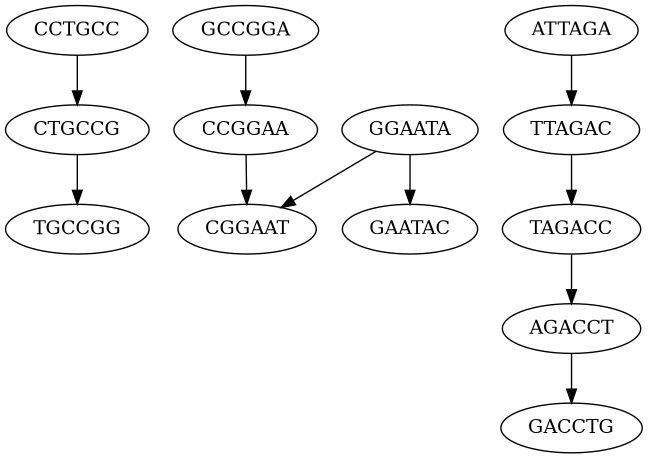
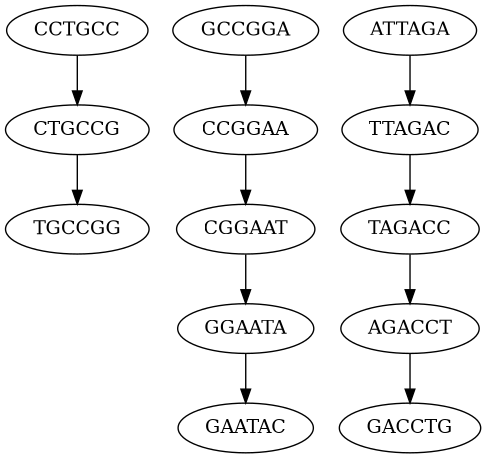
(335, 176) -> (246, 272)
